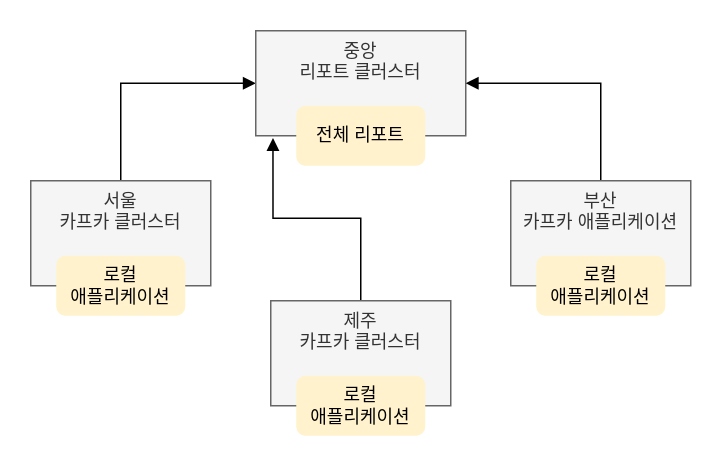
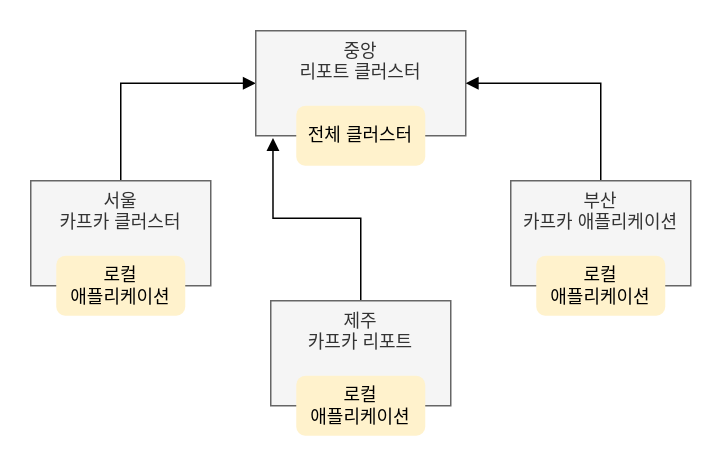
(361, 136) -> (361, 136)
(361, 333) -> (361, 333)
